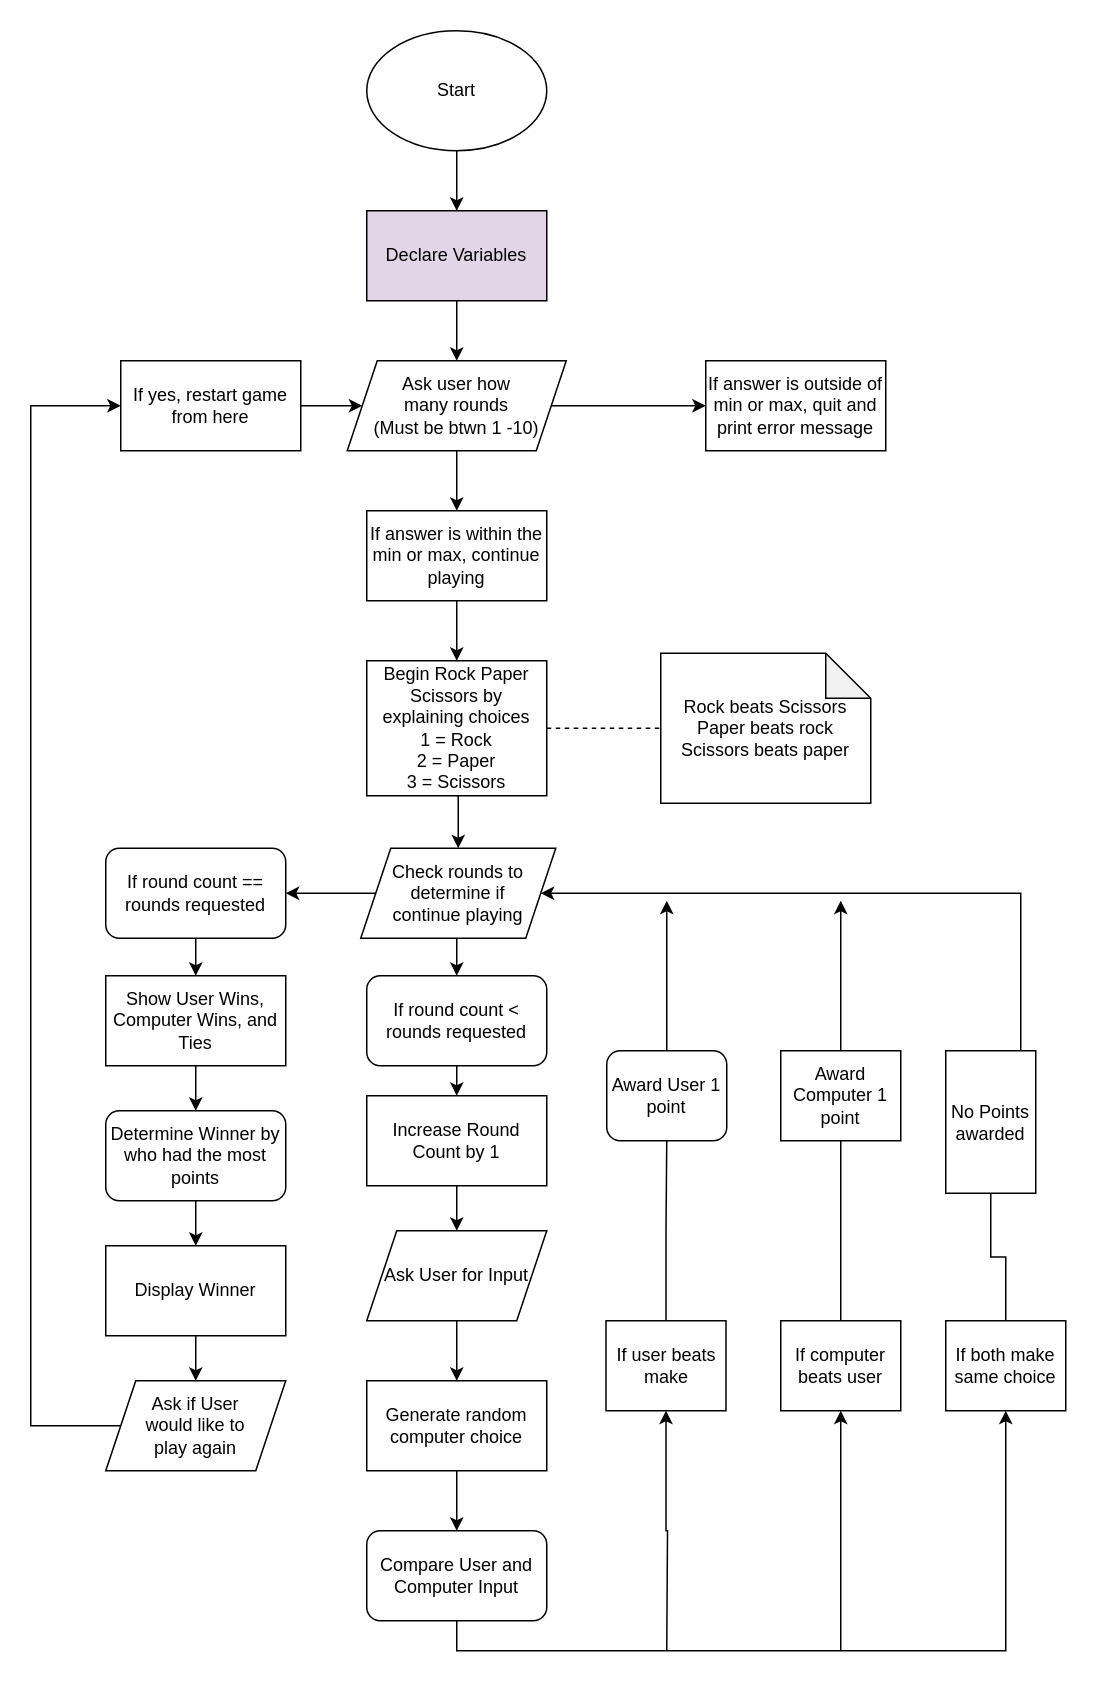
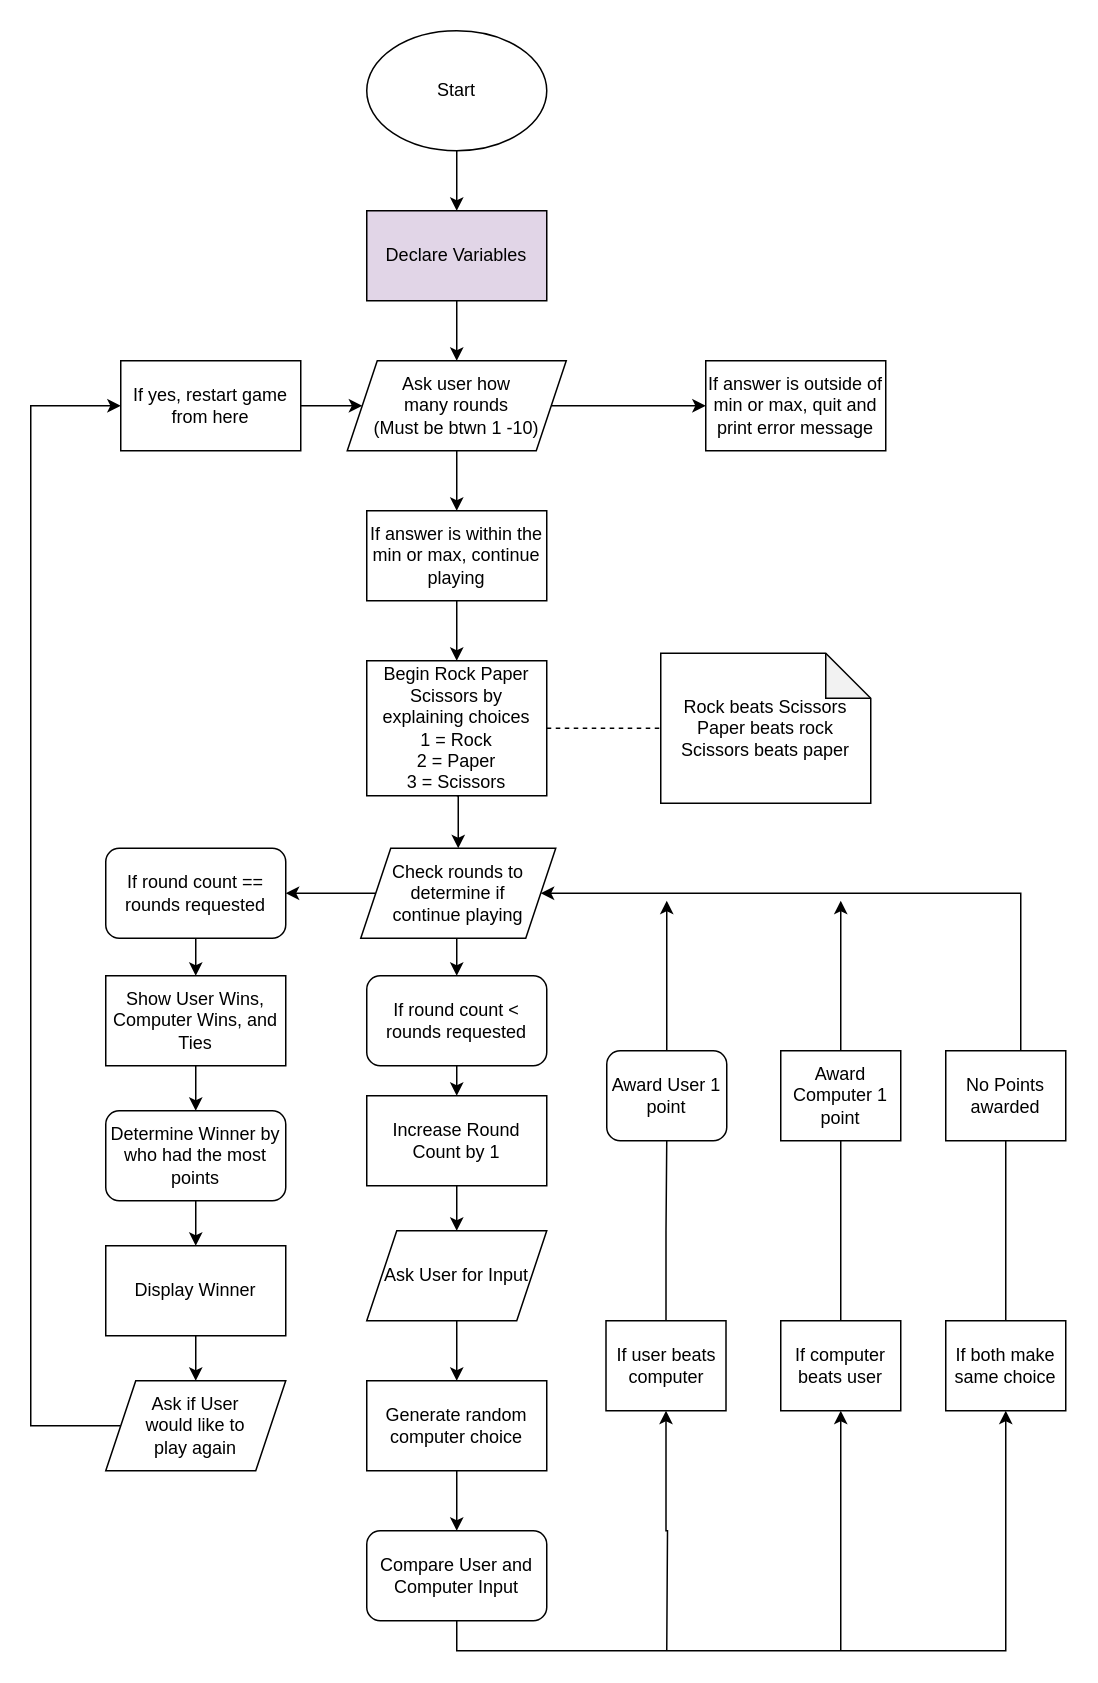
(991, 1122) -> (1006, 1096)
(667, 1366) -> (667, 1366)
